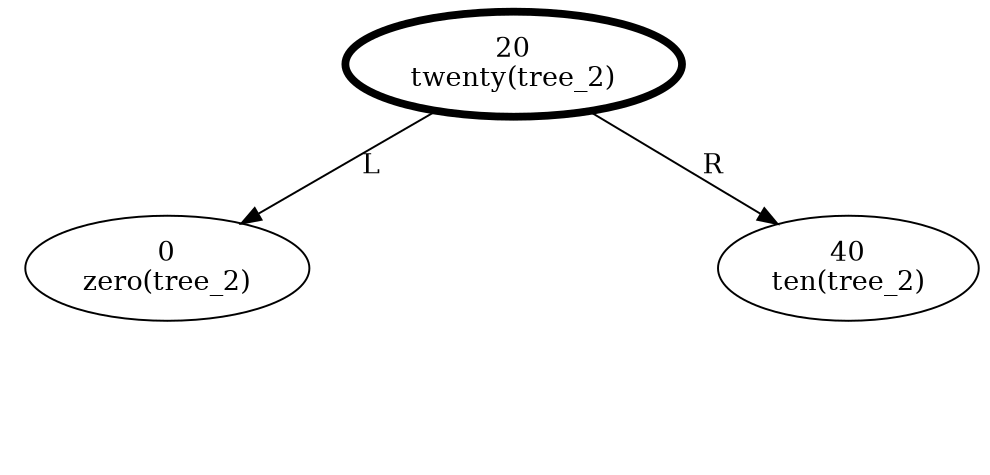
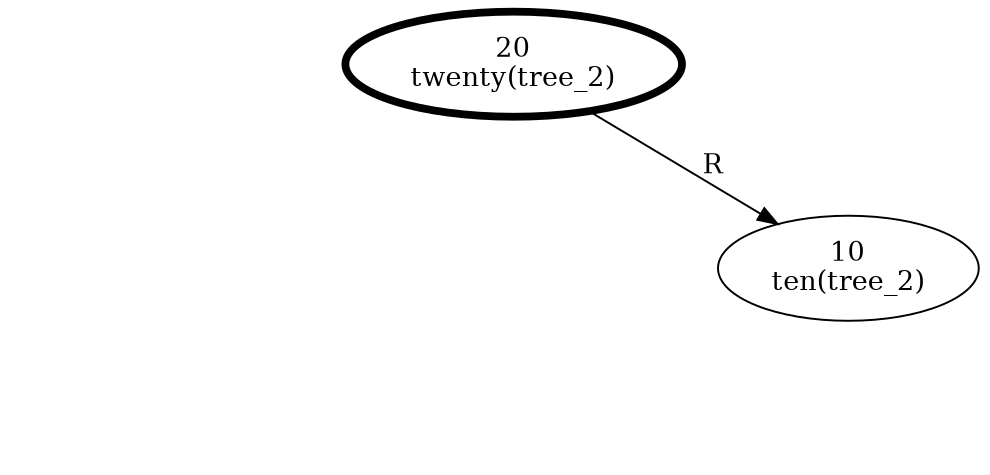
(167, 268) -> none
(848, 268) -> (848, 268)
